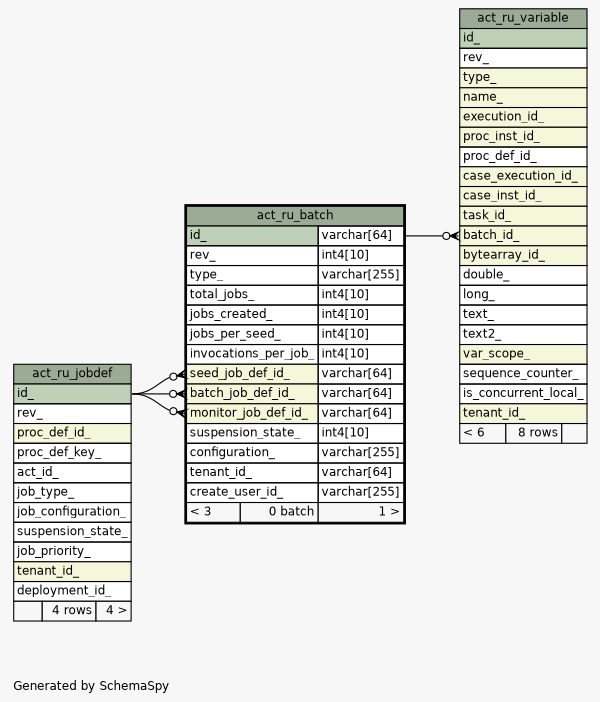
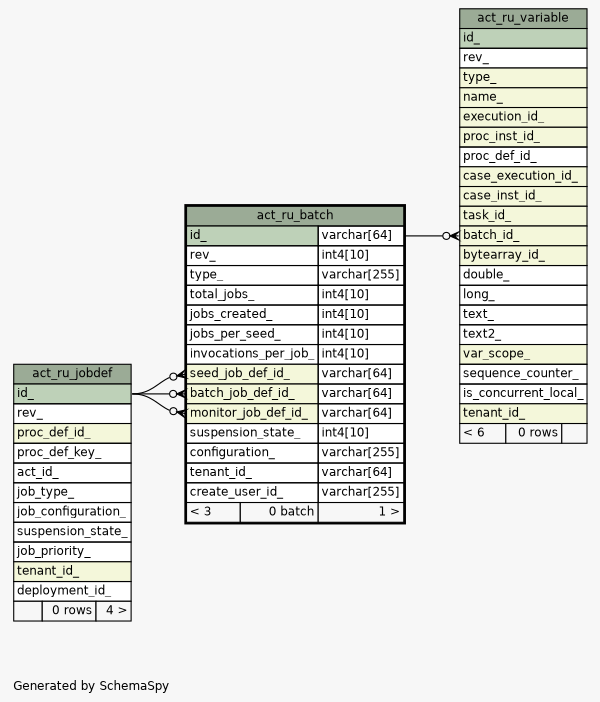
(538, 433) -> (538, 433)
(72, 611) -> (72, 611)
